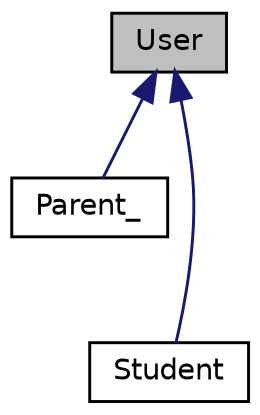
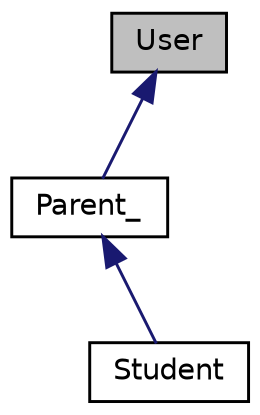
(193, 222) -> (136, 303)
